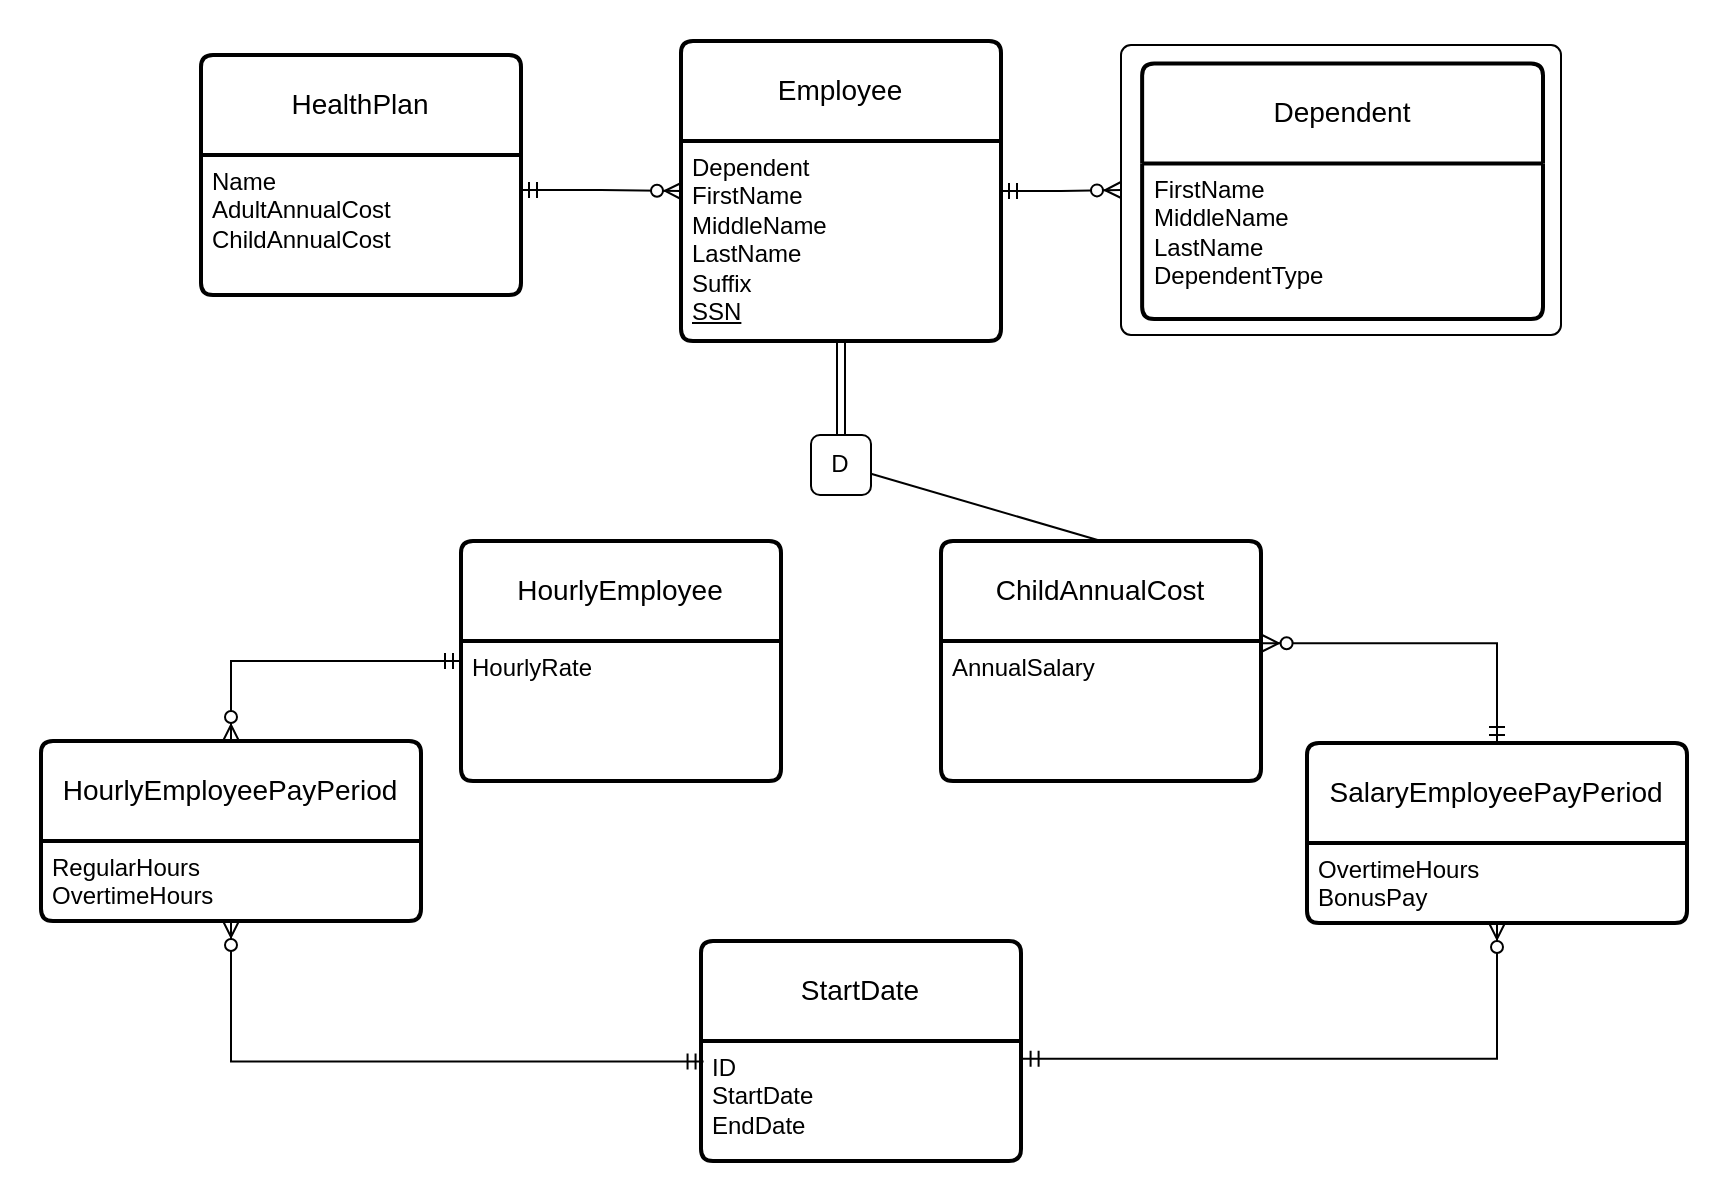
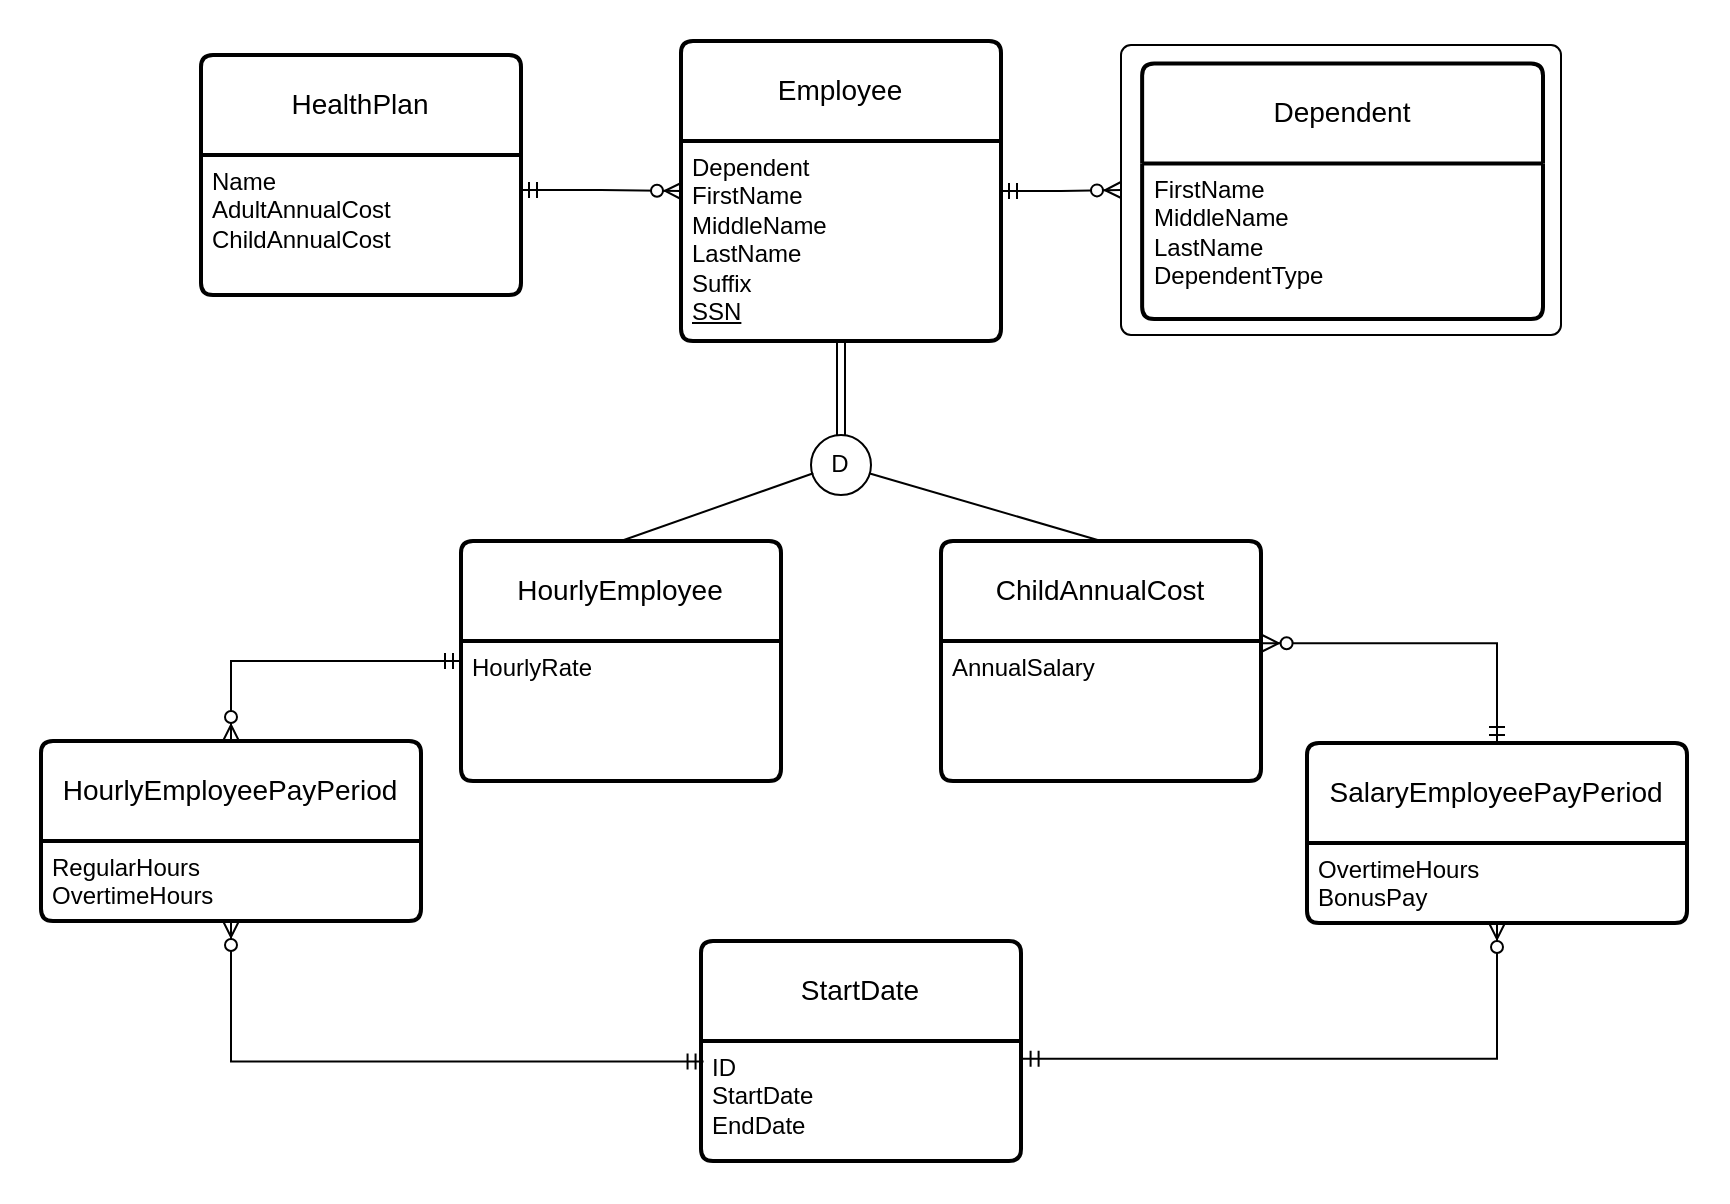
(841, 465) -> (841, 465)
none -> (719, 507)
